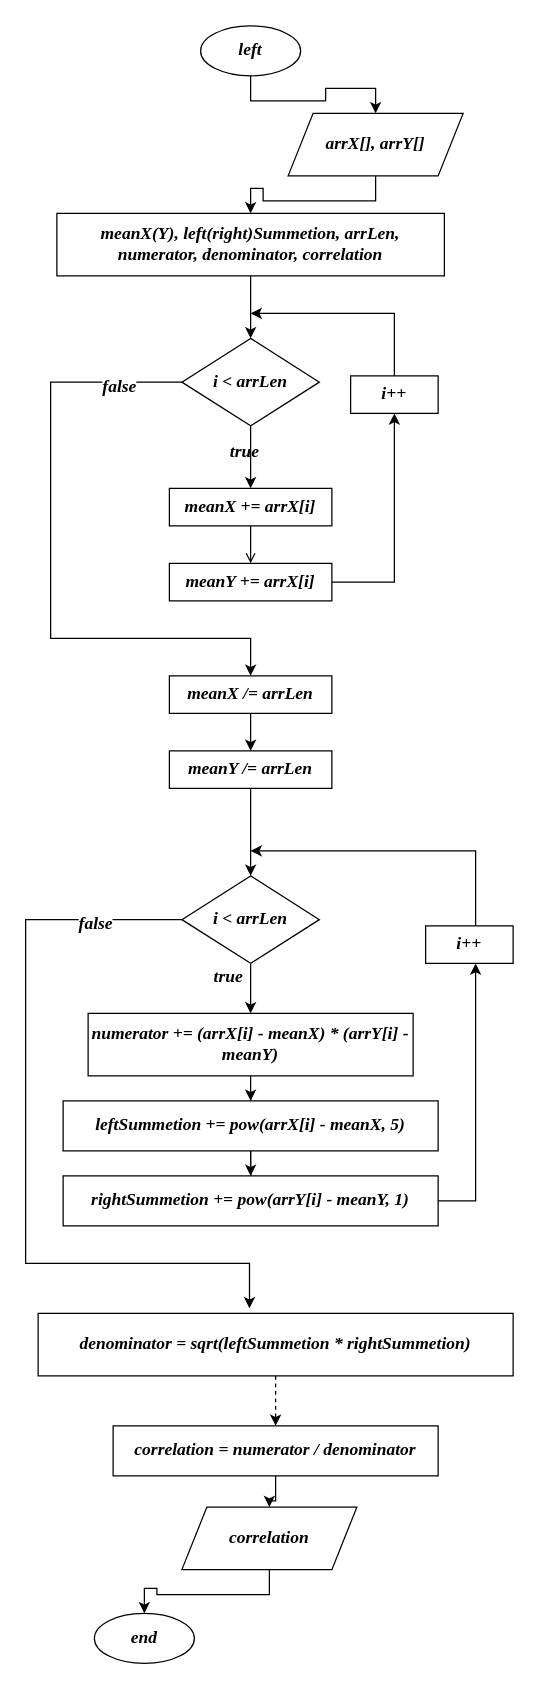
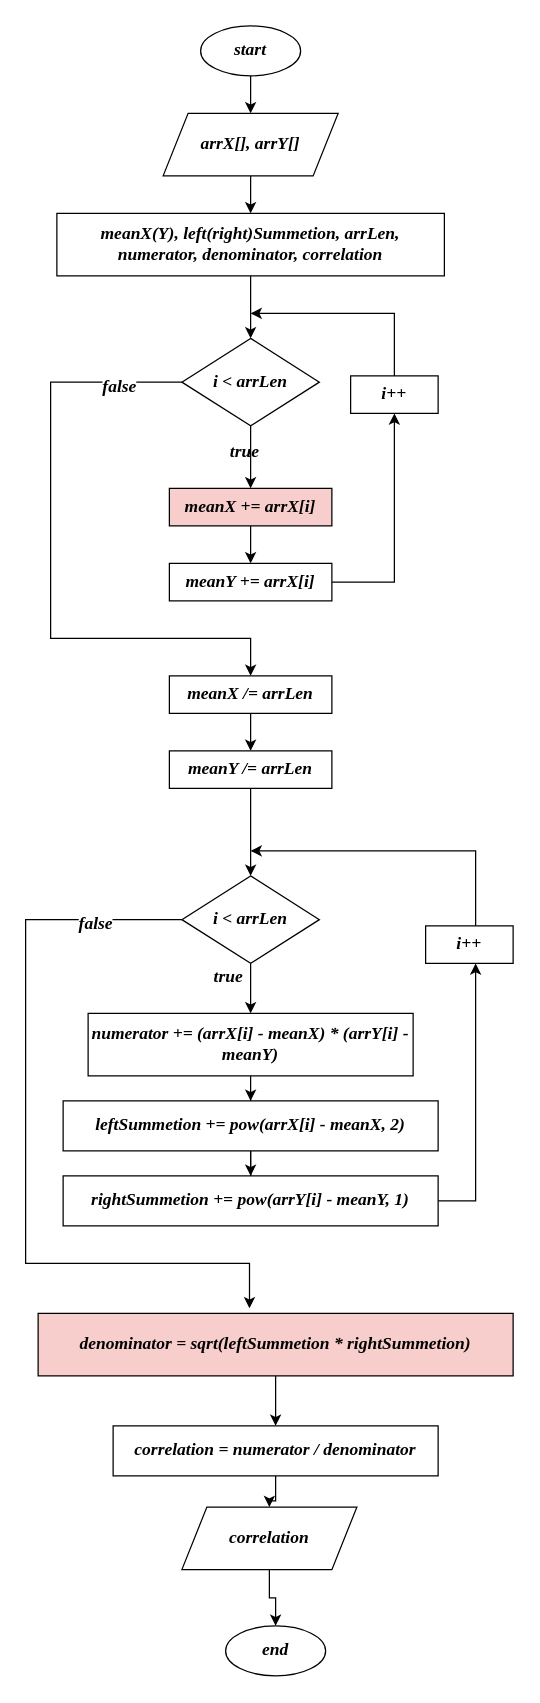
(251, 51) -> (251, 51)
(376, 144) -> (251, 144)
(251, 507) -> (251, 507)
(251, 555) -> (251, 553)
(251, 1126) -> (251, 1126)
(276, 1344) -> (276, 1344)
(276, 1396) -> (276, 1396)
(144, 1638) -> (276, 1651)
